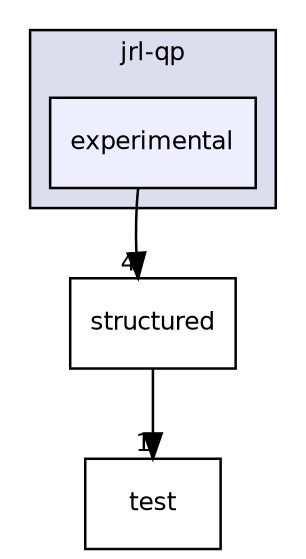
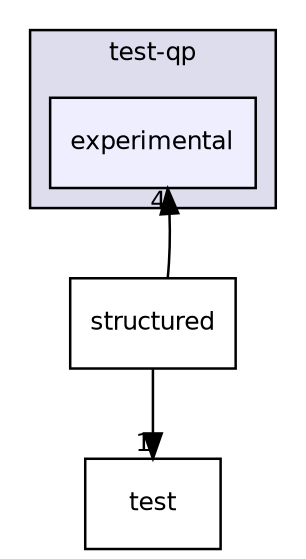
(153, 54) -> (153, 54)
(136, 224) -> (170, 246)
